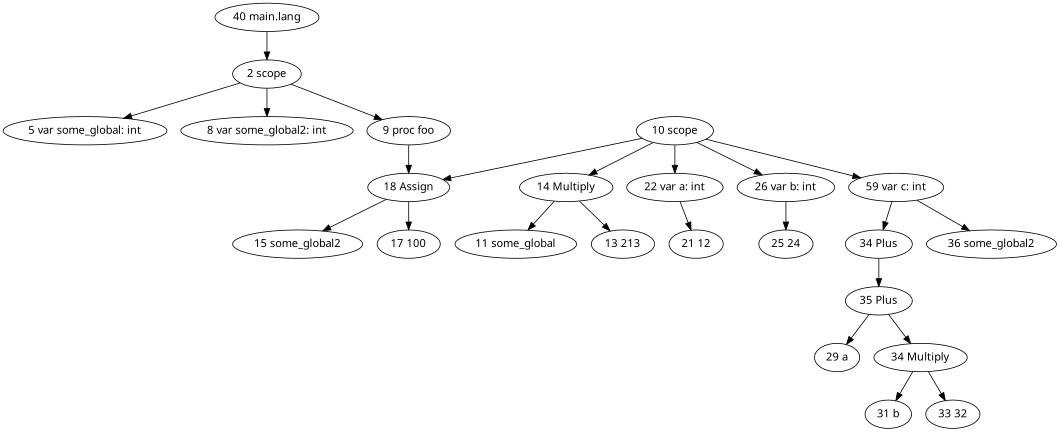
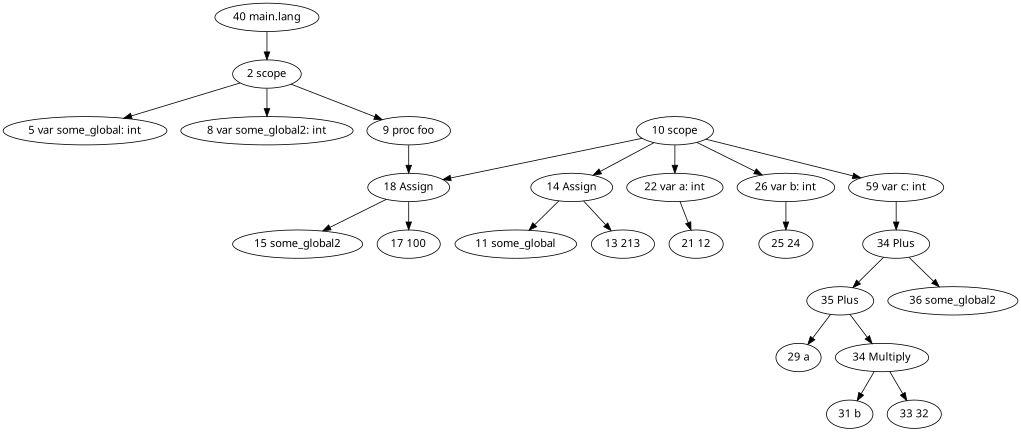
(566, 187) -> (572, 187)
(940, 213) -> (921, 269)
